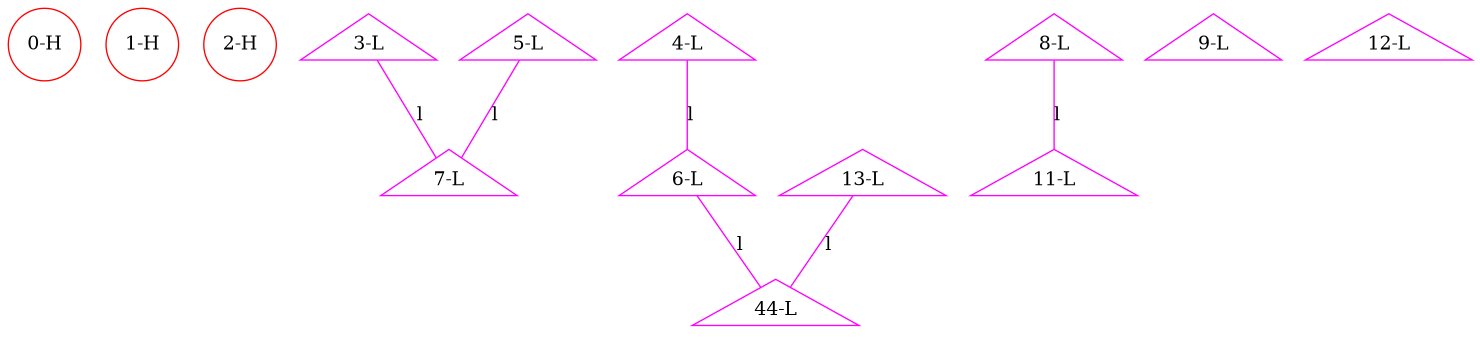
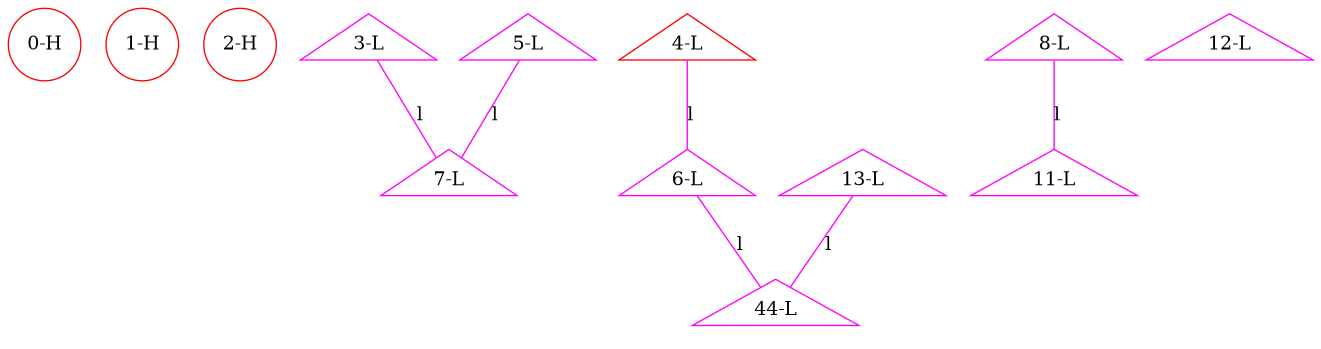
(687, 45) -> (687, 45)
(1213, 45) -> none
